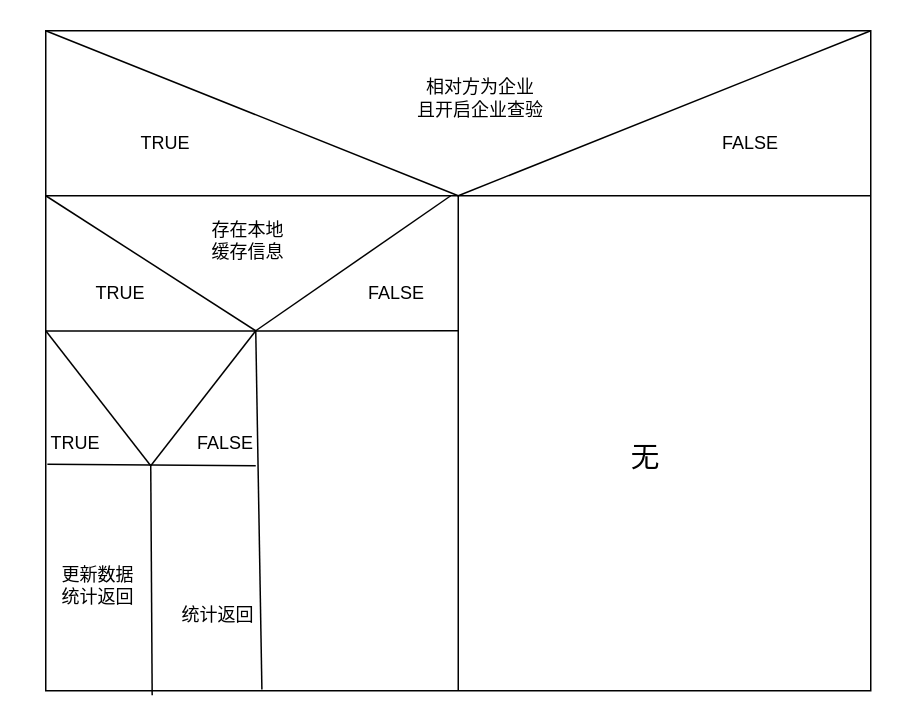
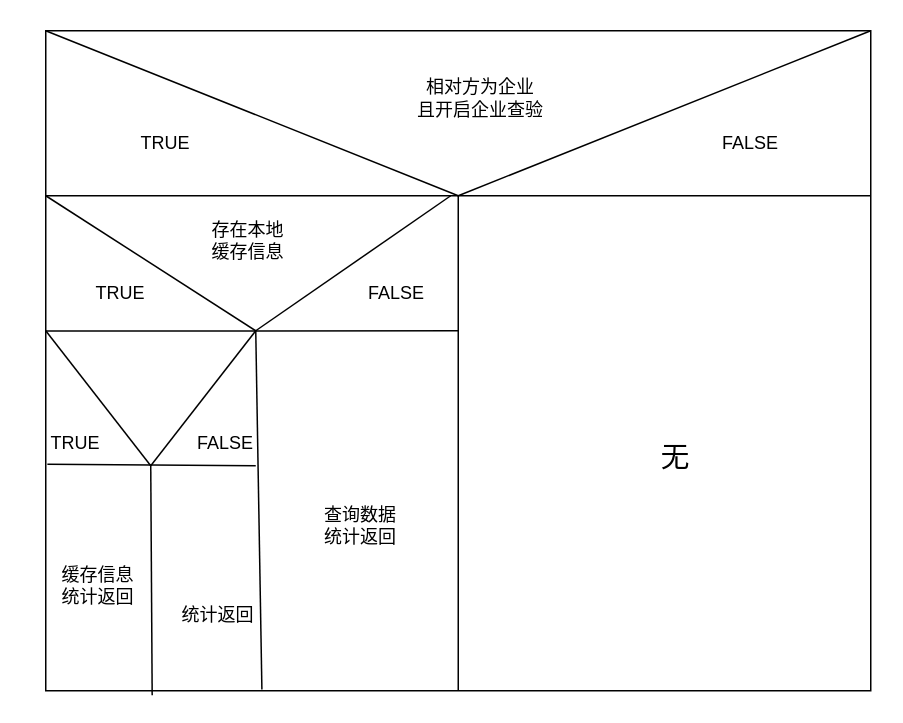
(646, 458) -> (676, 458)
none -> (361, 526)
(98, 586) -> (98, 586)
